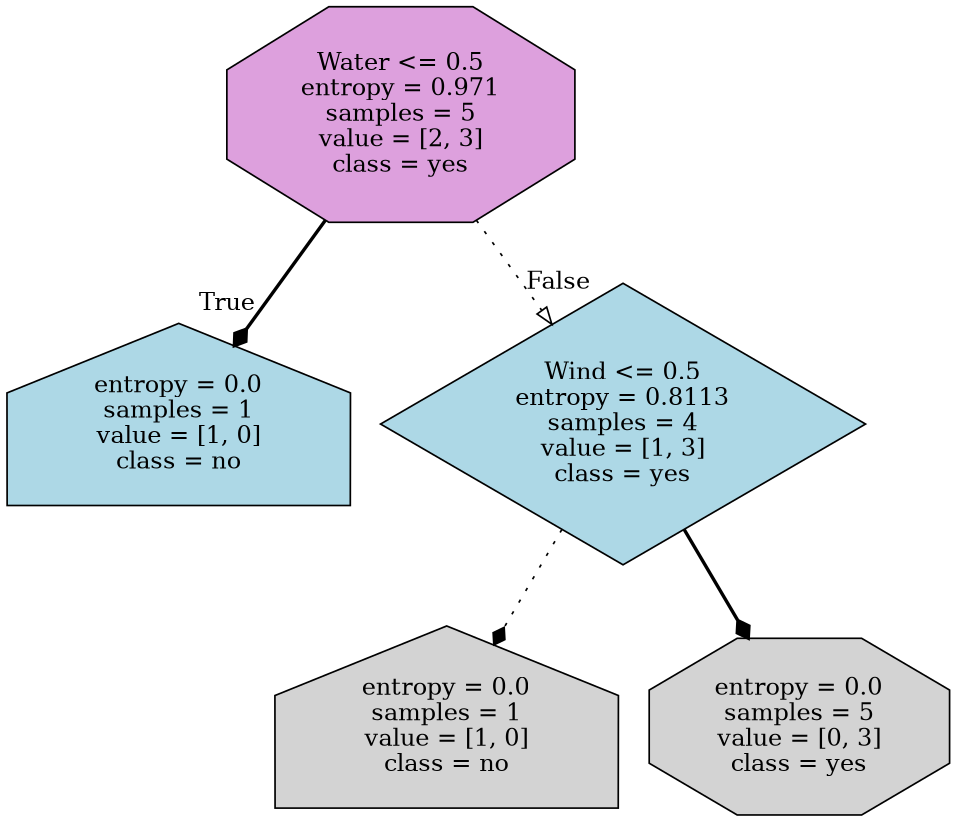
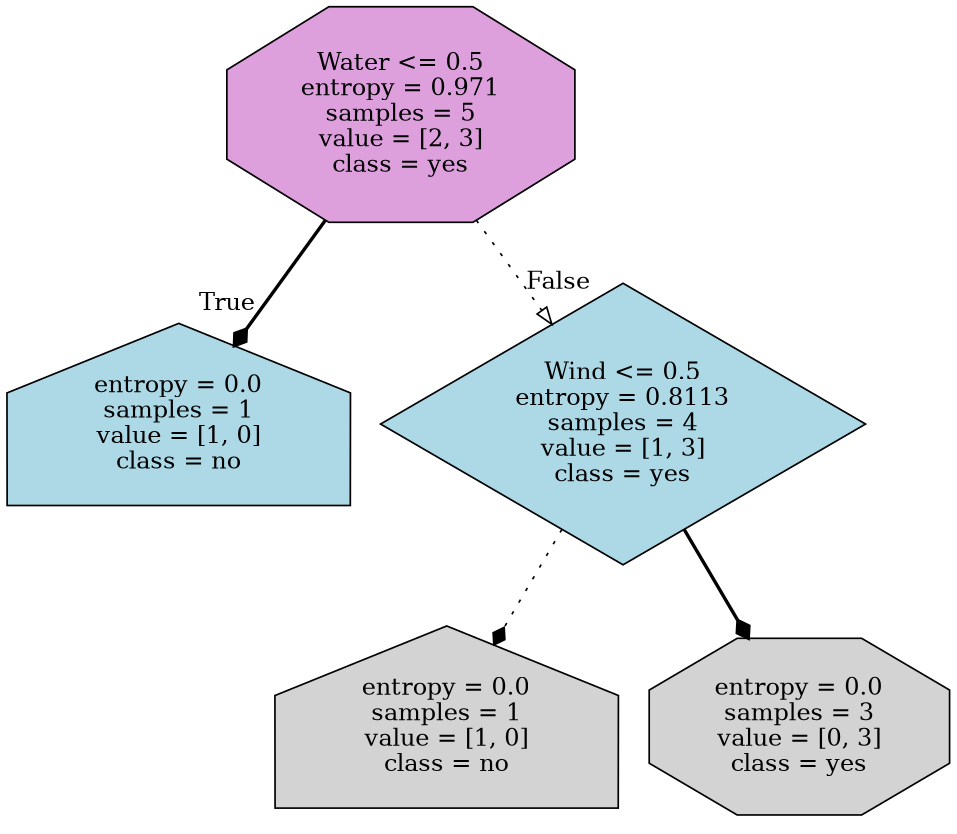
(799, 727) -> (799, 727)
